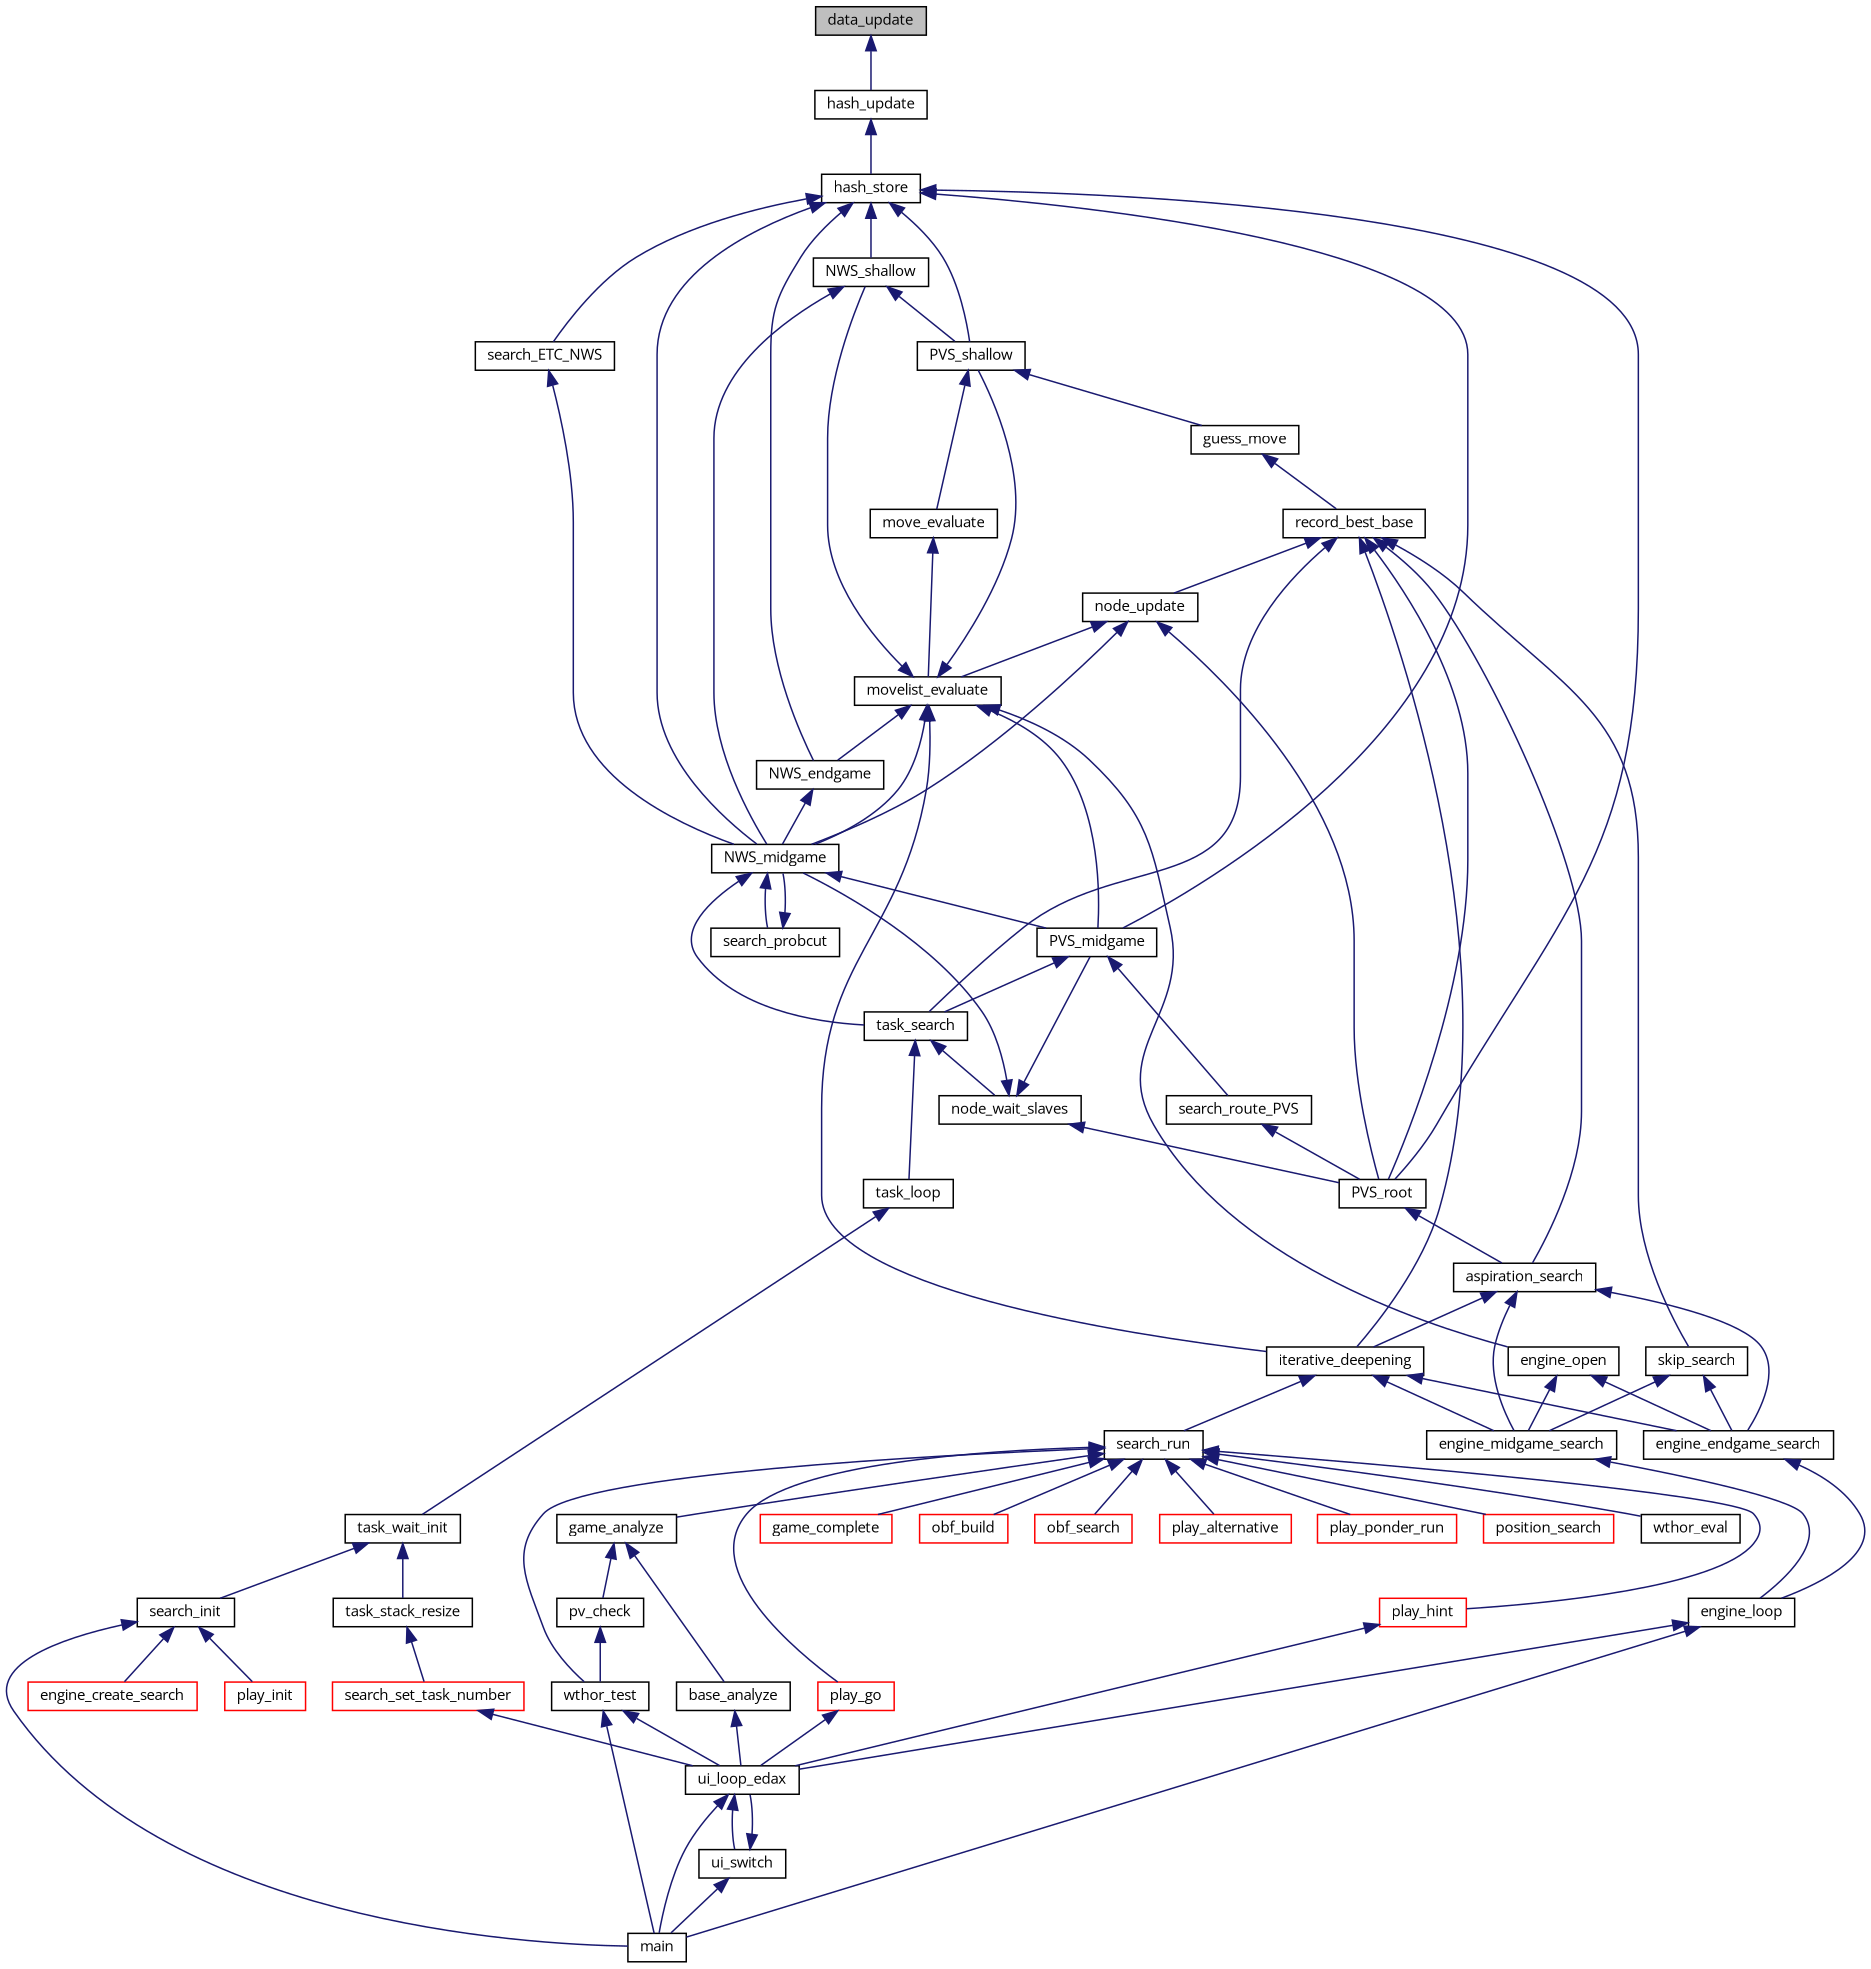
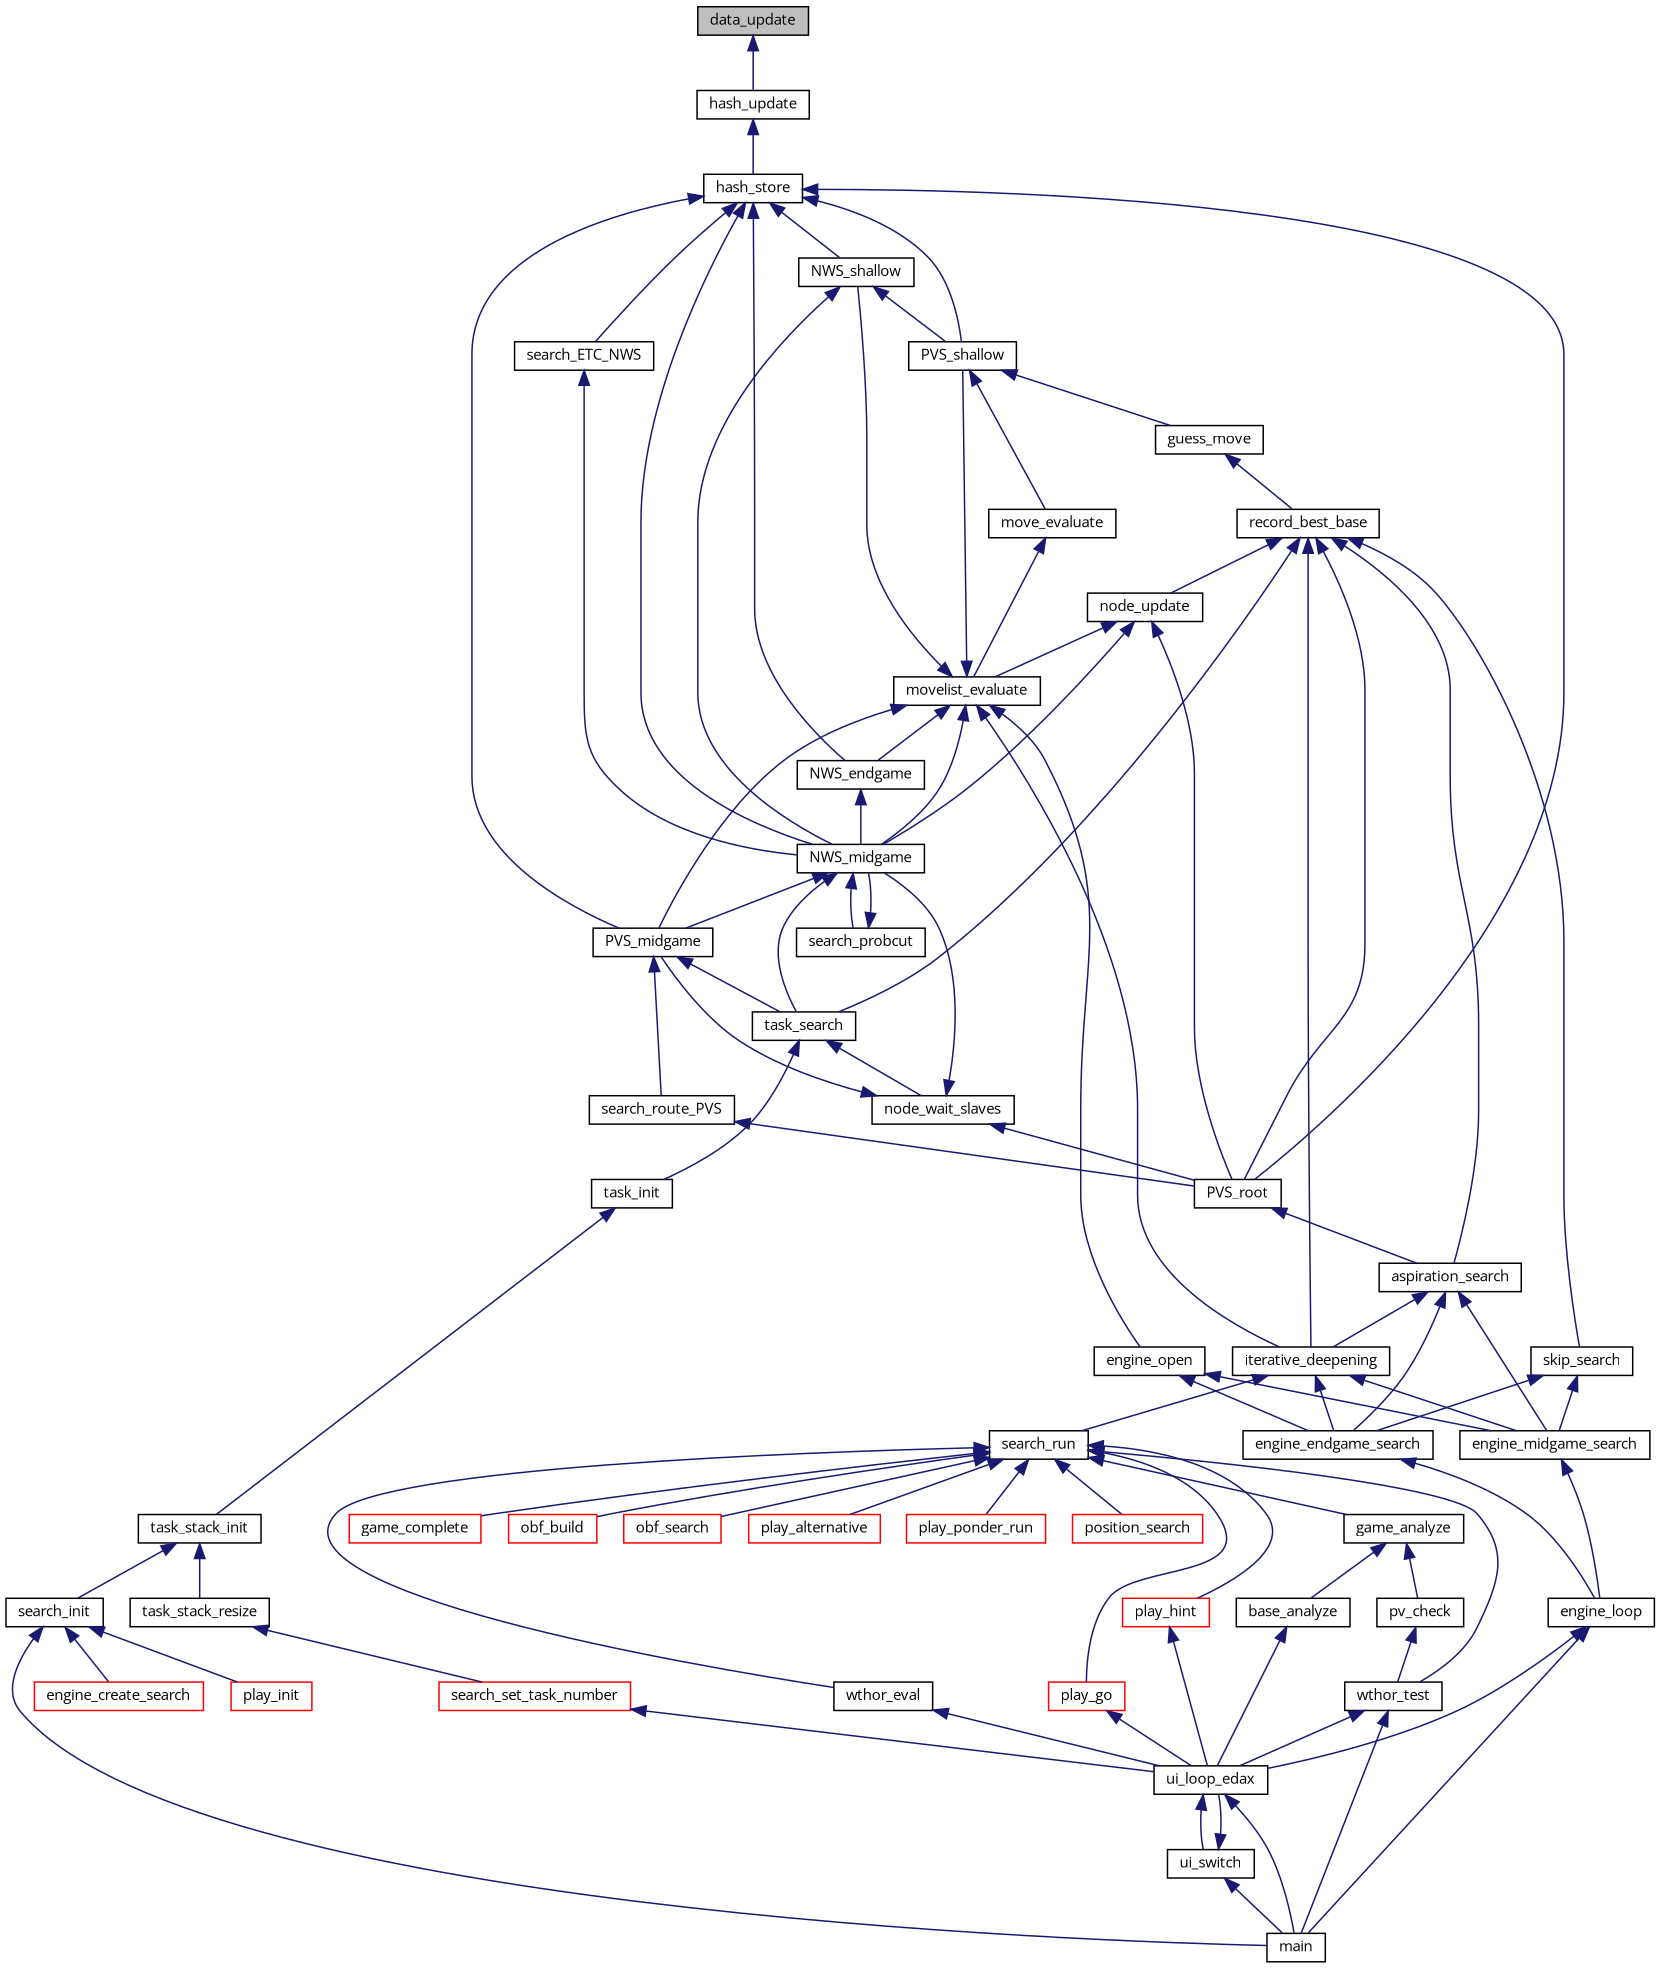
(908, 1194) -> (632, 1194)
(403, 1529) -> (200, 1529)
none -> (1053, 1740)
